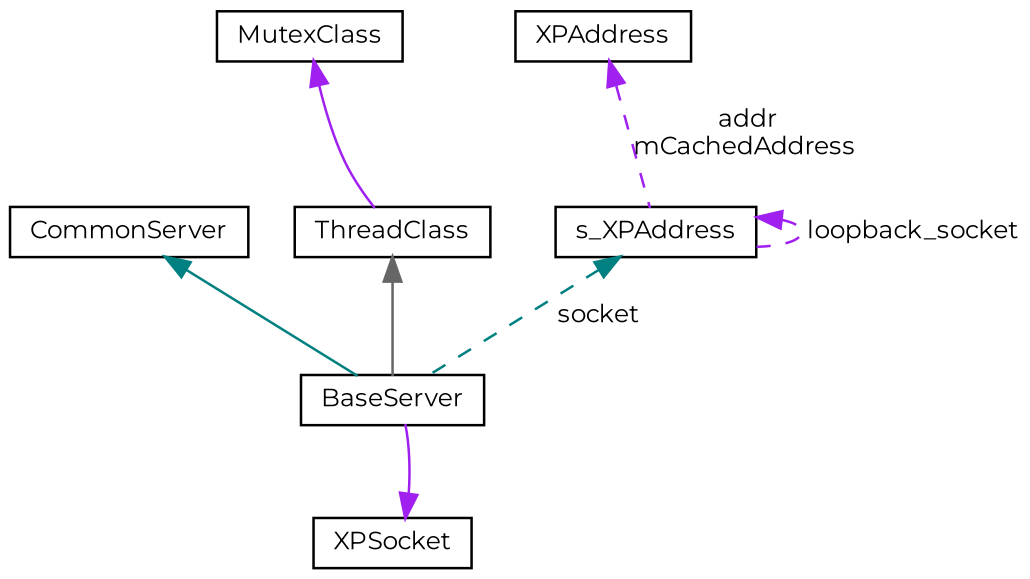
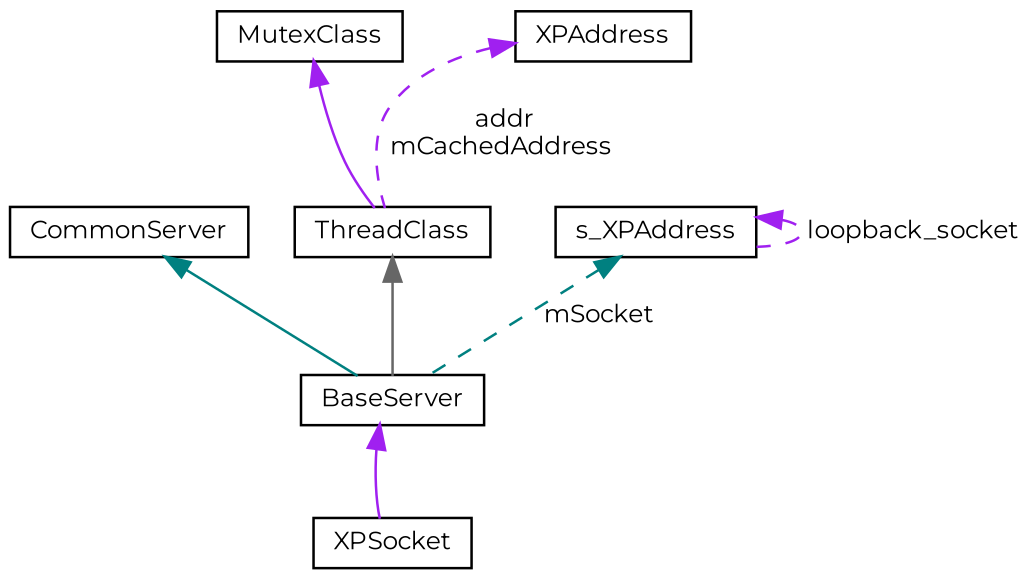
(633, 147) -> (394, 101)
(596, 316) -> (596, 316)
(409, 459) -> (376, 484)
